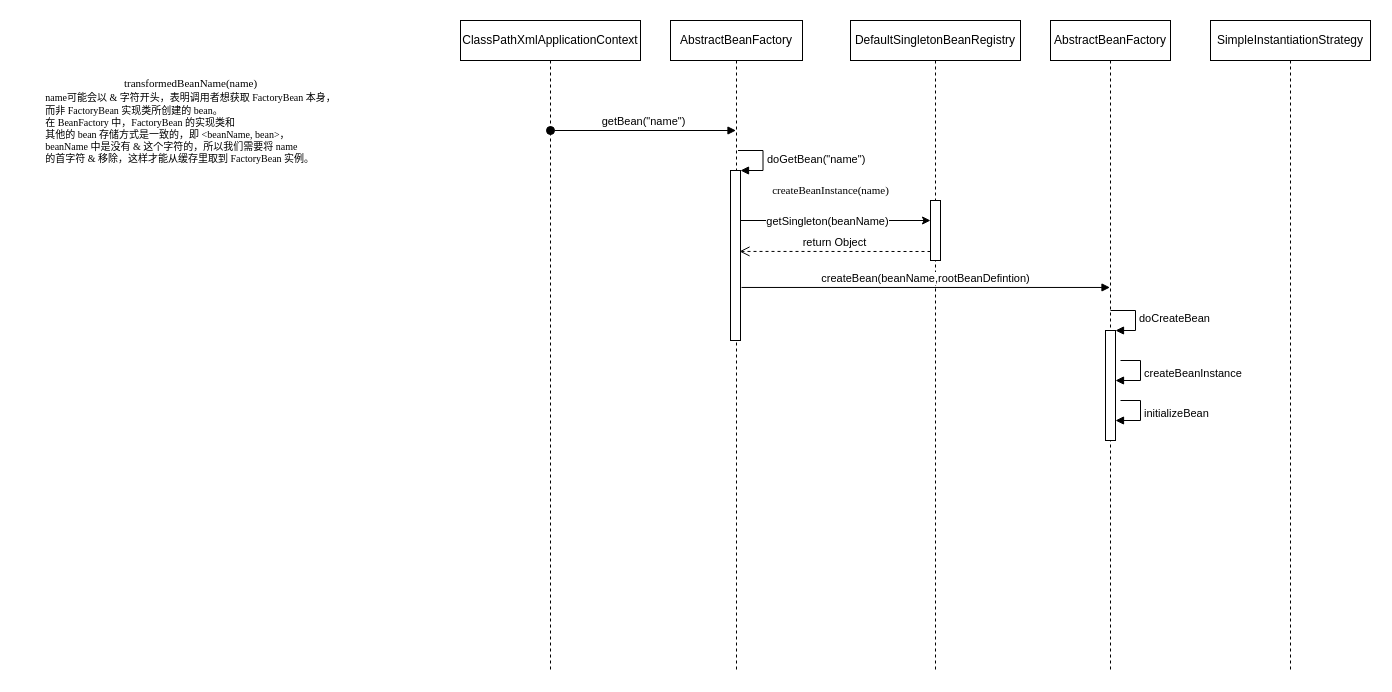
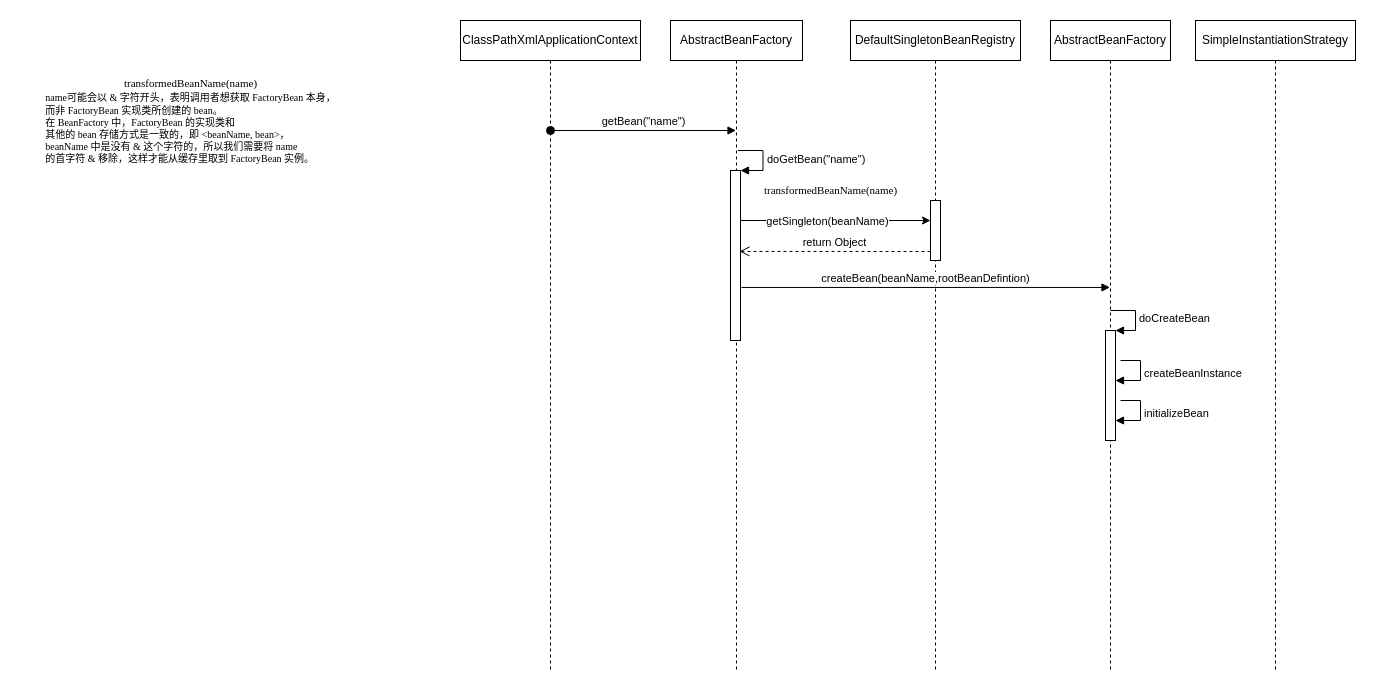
(831, 191) -> (831, 191)
(1291, 346) -> (1276, 346)
